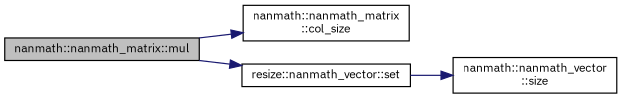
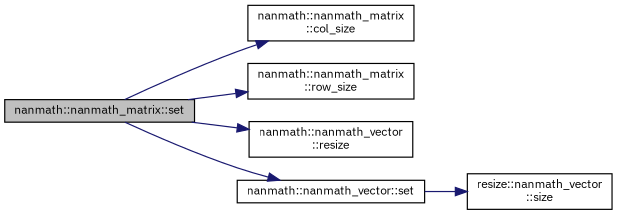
(102, 49) -> (100, 111)
(326, 75) -> (331, 192)
(535, 75) -> (540, 192)
none -> (331, 81)
none -> (331, 139)
